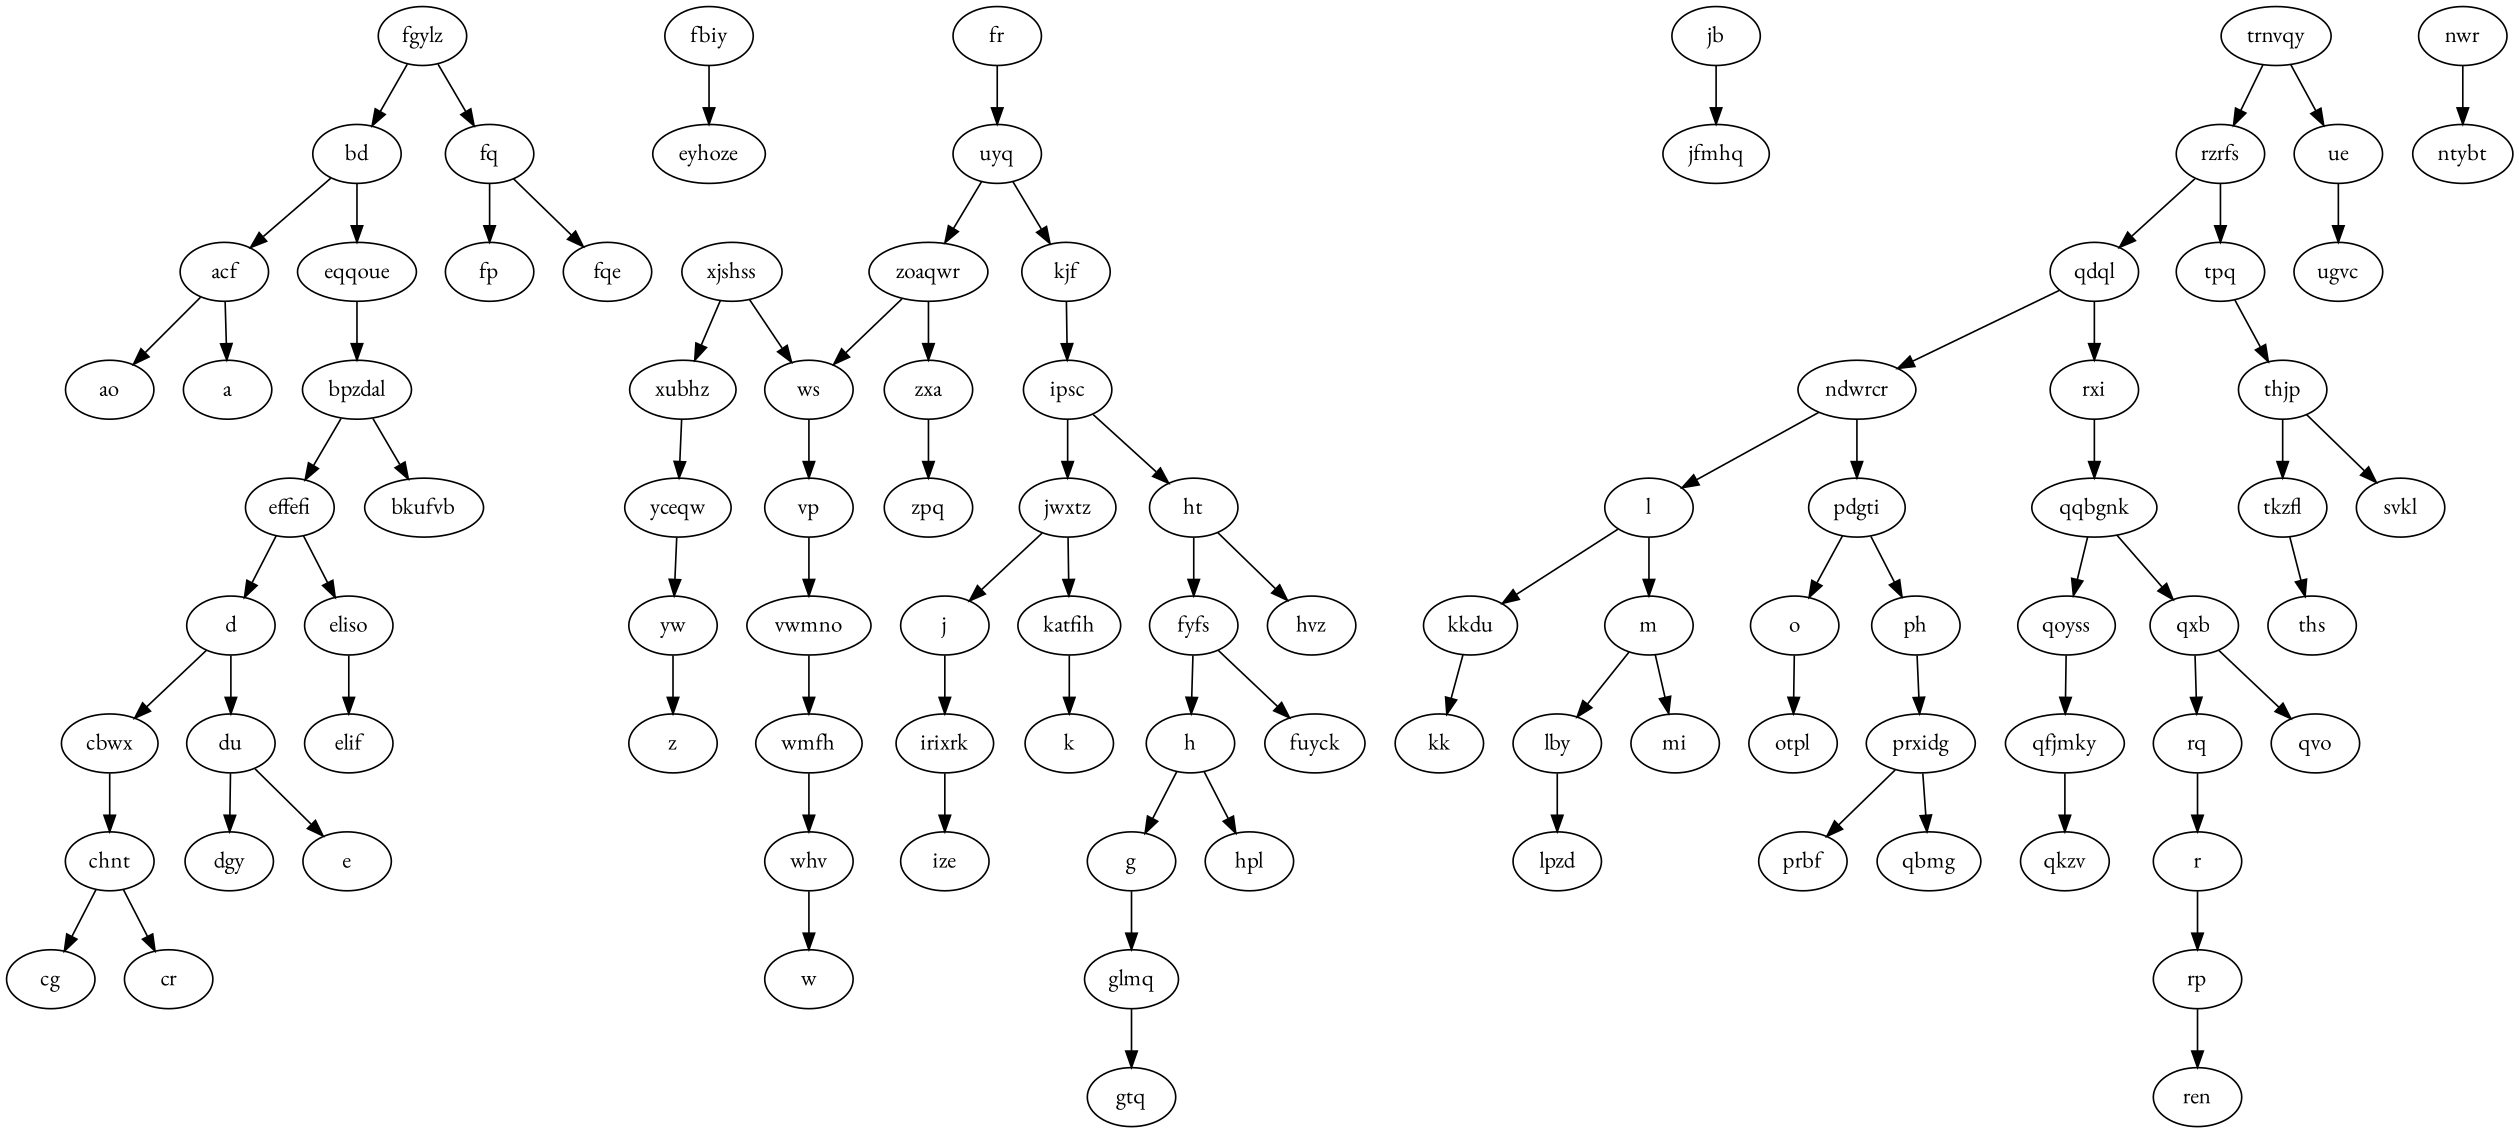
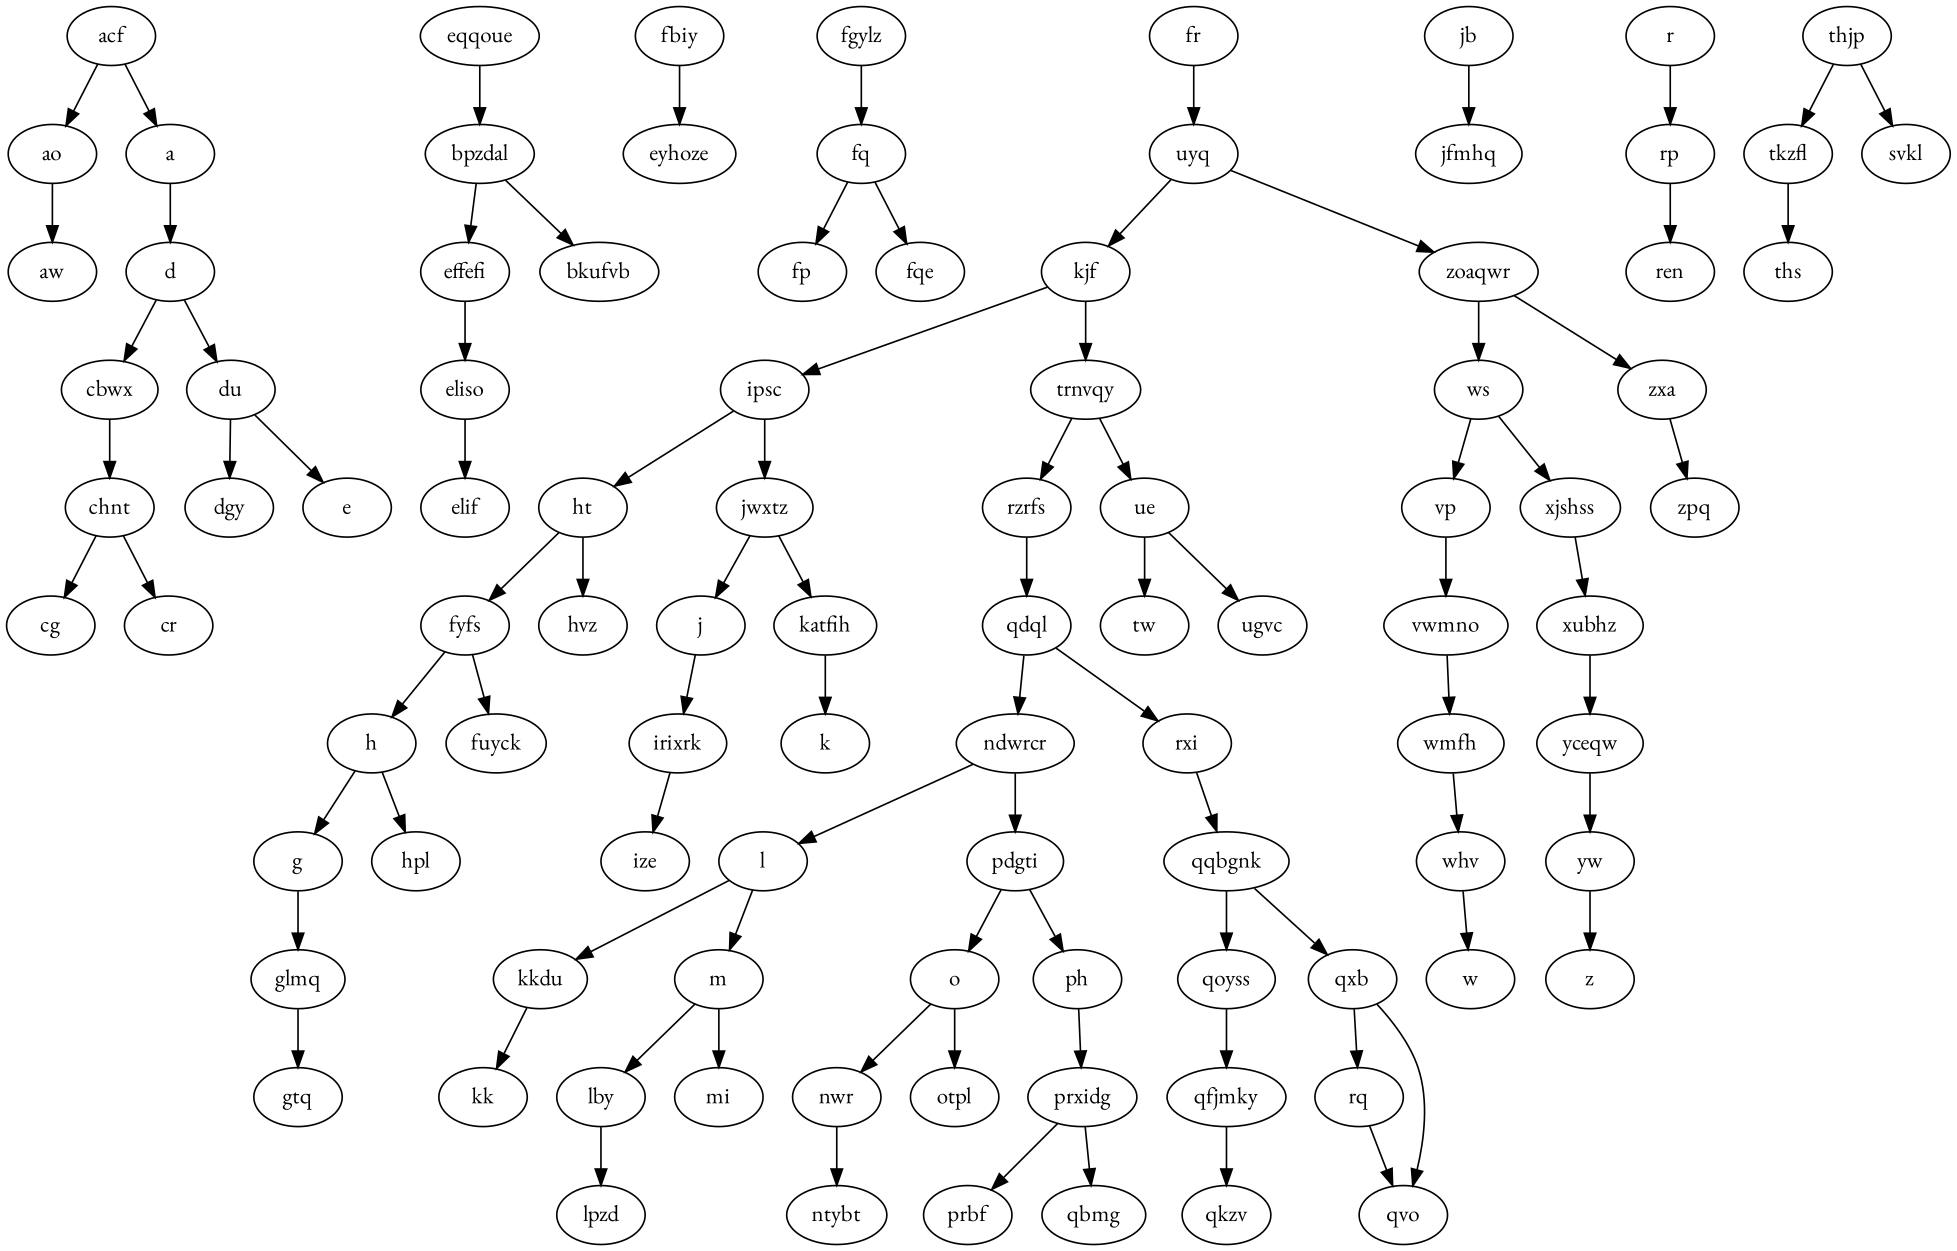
(357, 154) -> none
none -> (52, 272)
(2220, 272) -> none
none -> (1086, 323)
(766, 324) -> (1519, 442)
(264, 559) -> (170, 205)
none -> (1145, 626)
(2198, 794) -> (1378, 1148)
none -> (902, 1032)
